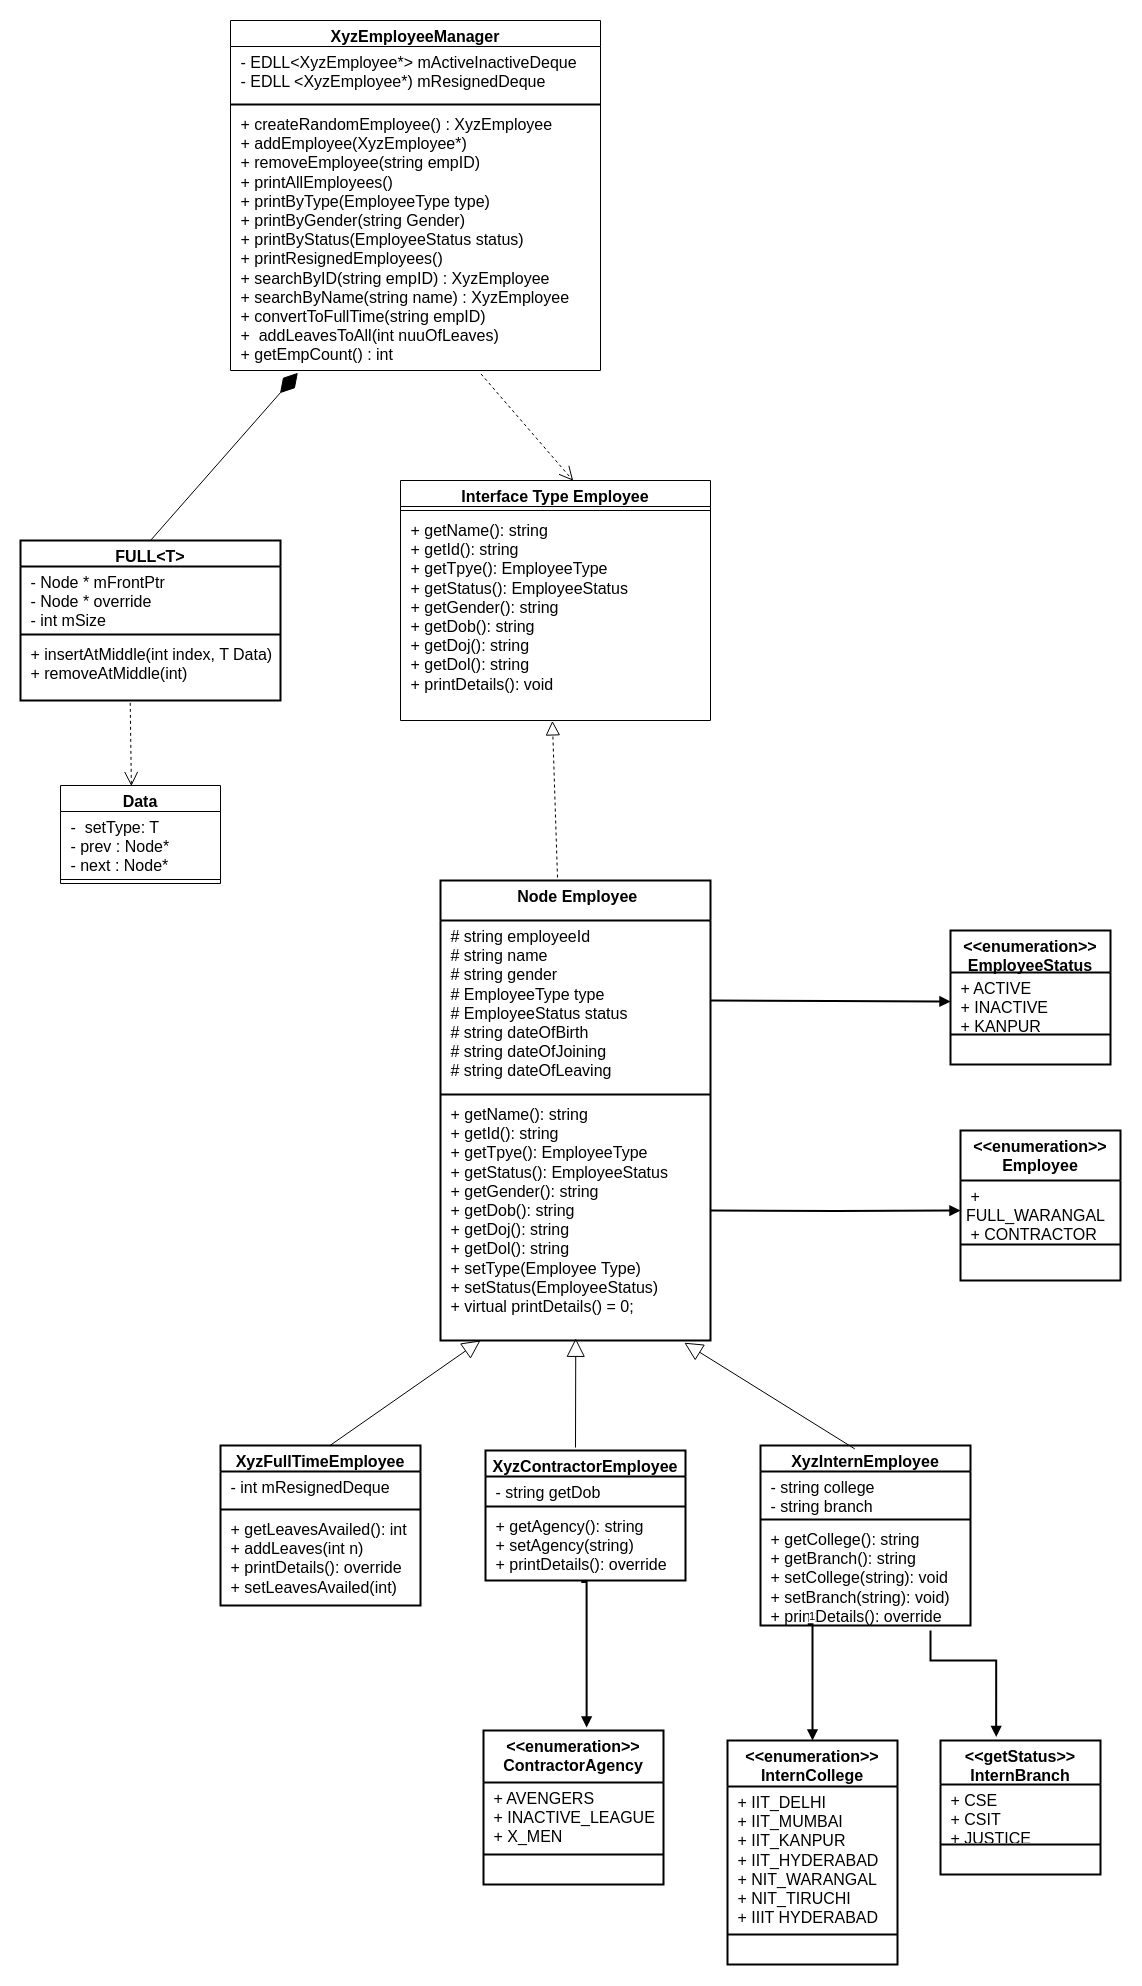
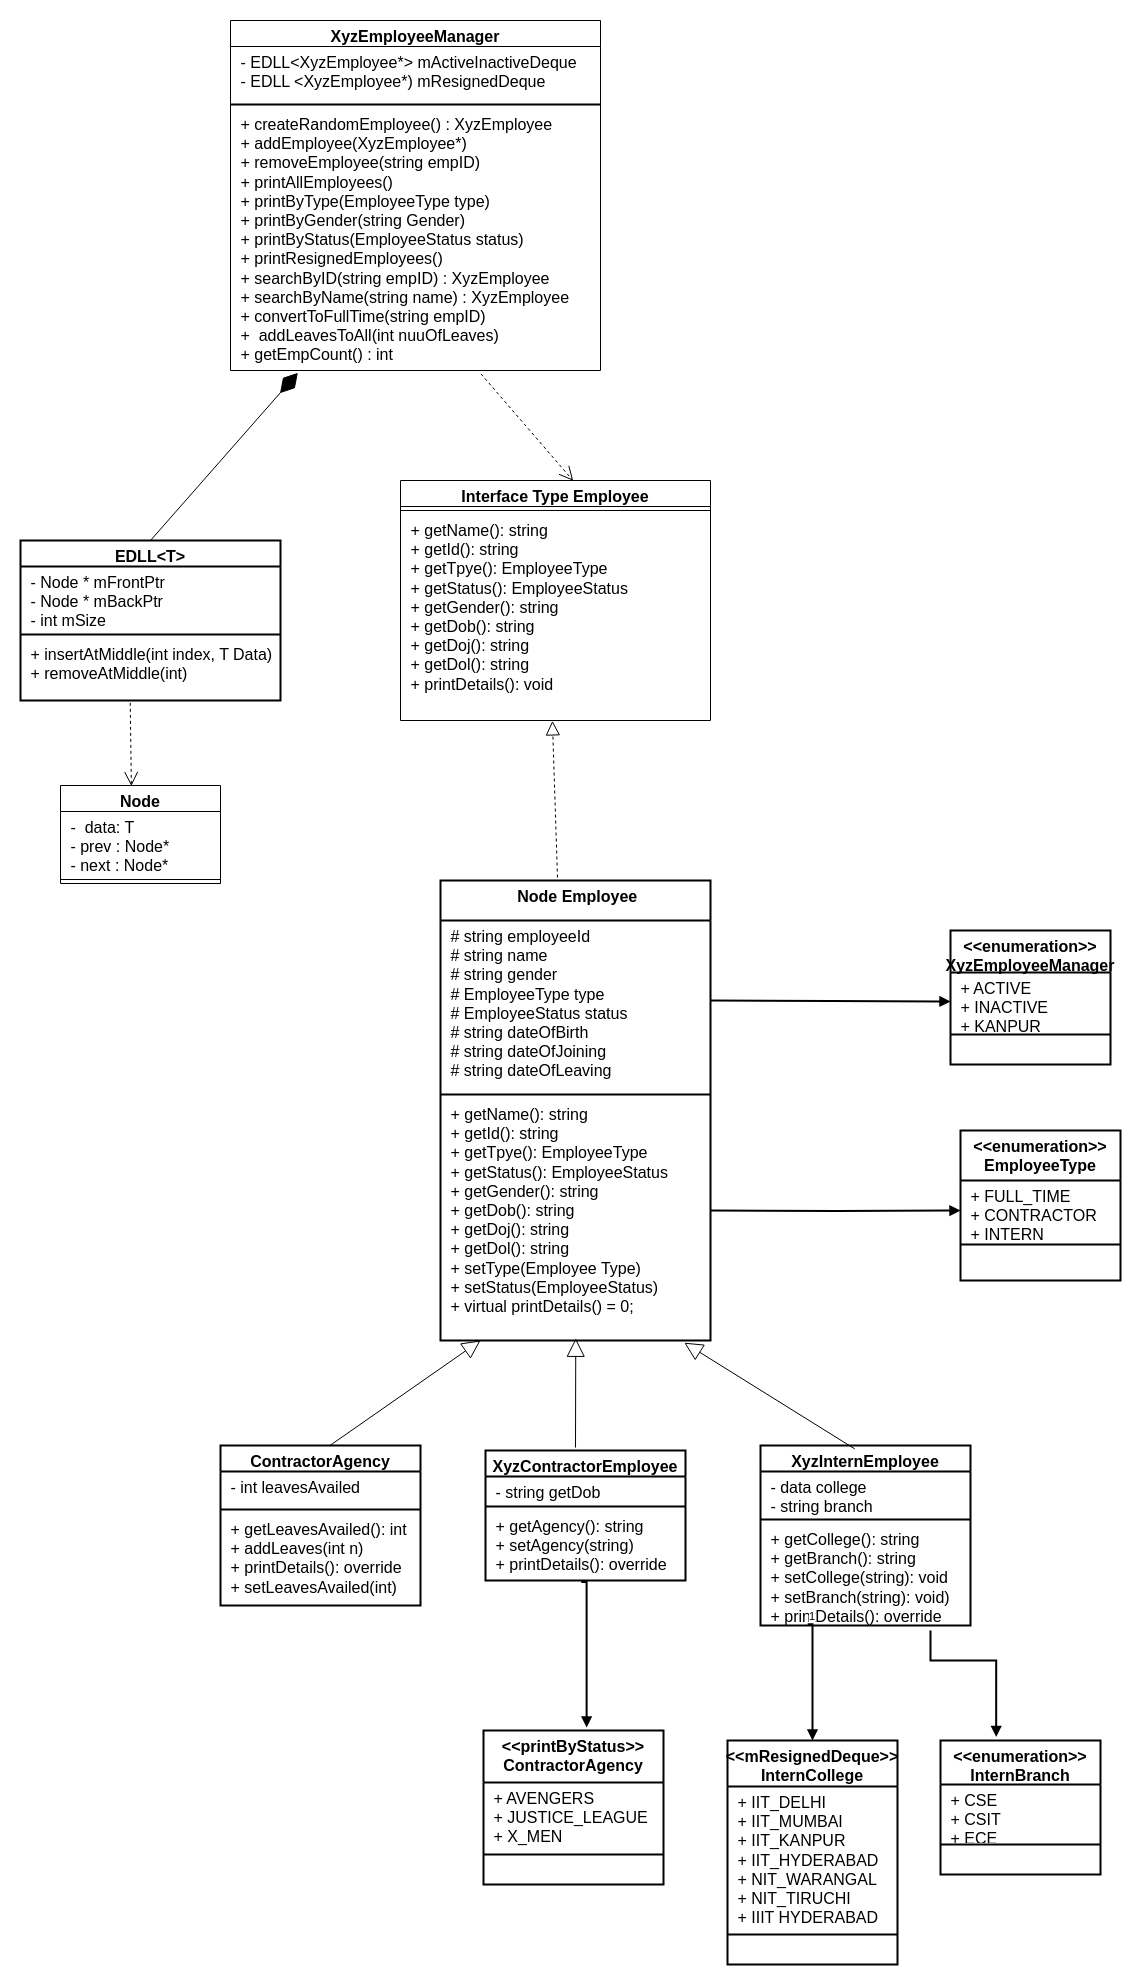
(151, 555) -> (151, 555)
(82, 595) -> (82, 595)
(141, 800) -> (141, 800)
(107, 840) -> (107, 840)
(1031, 952) -> (1031, 952)
(1041, 1152) -> (1041, 1152)
(1015, 1209) -> (1005, 1209)
(321, 1460) -> (321, 1460)
(287, 1486) -> (281, 1486)
(812, 1493) -> (812, 1493)
(574, 1752) -> (574, 1752)
(813, 1762) -> (813, 1762)
(1021, 1762) -> (1021, 1762)
(545, 1811) -> (542, 1811)
(975, 1813) -> (965, 1813)
